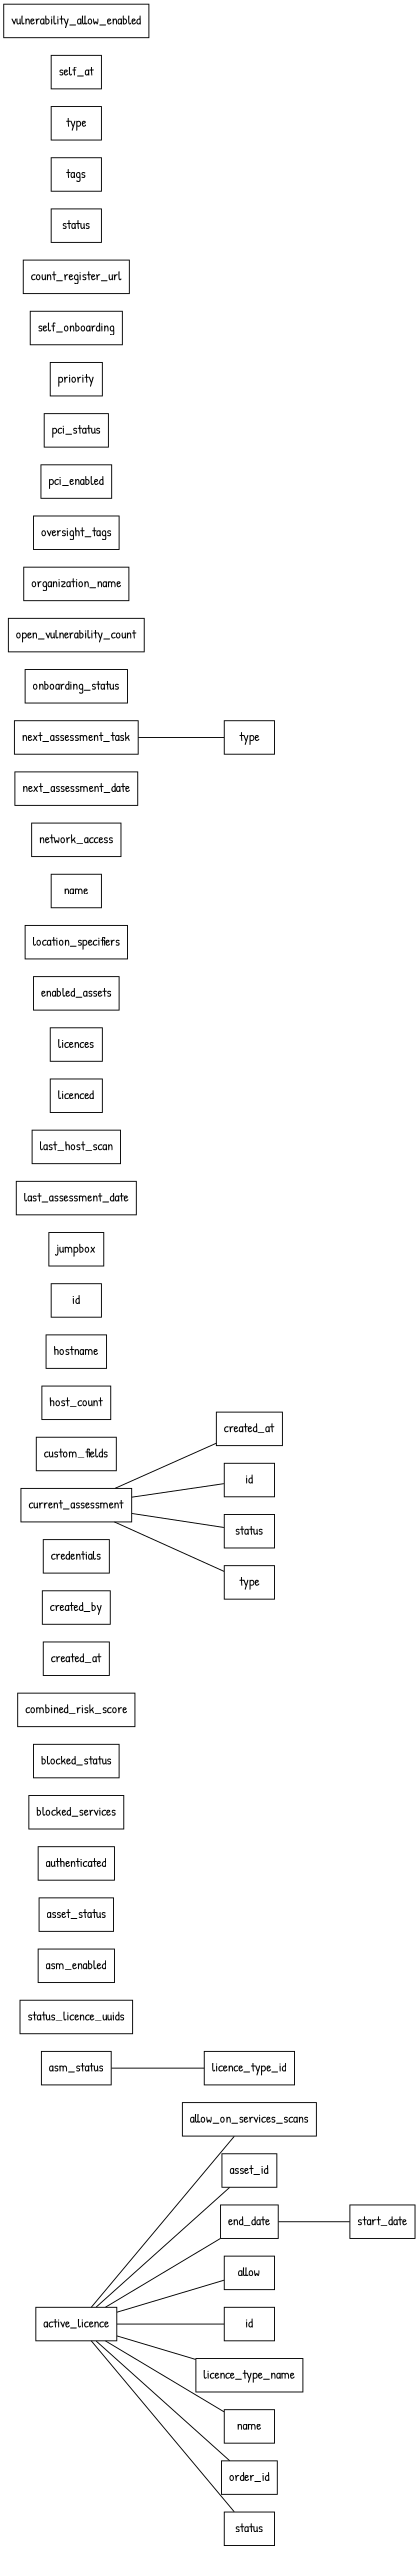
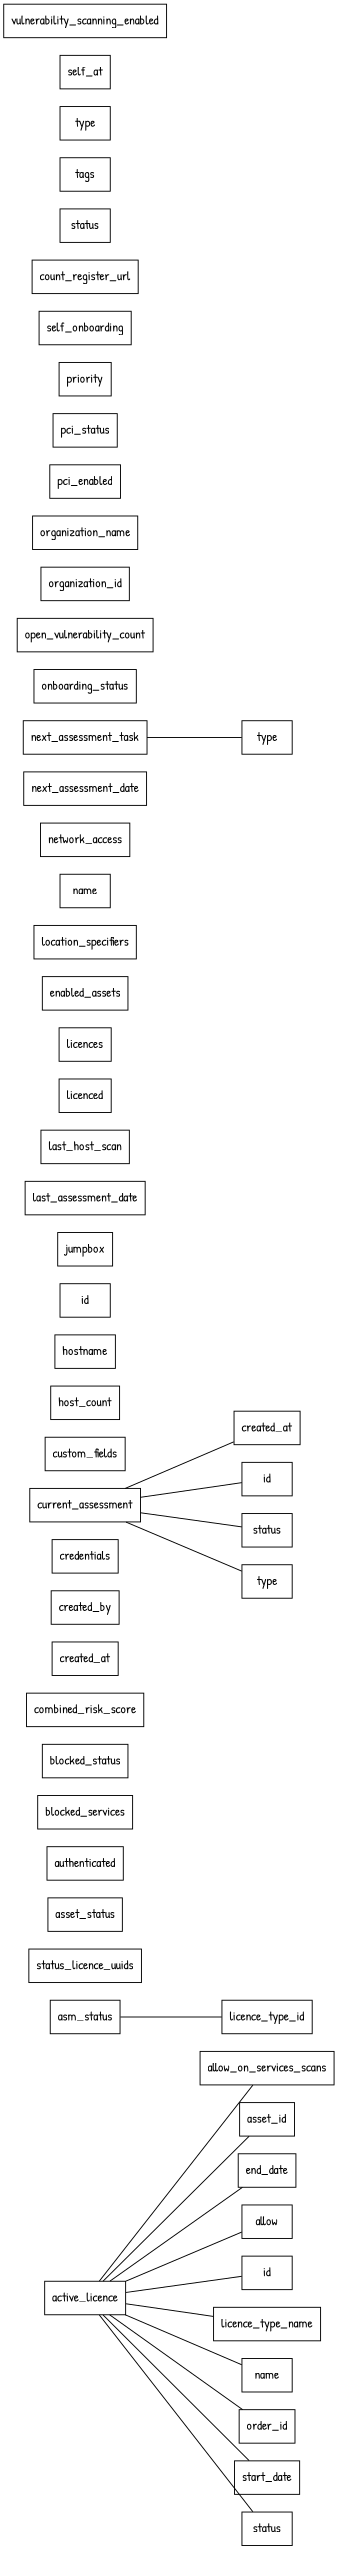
(76, 21) -> (85, 21)
(76, 533) -> none
none -> (85, 584)
(76, 1966) -> none
(314, 2222) -> (176, 2388)
